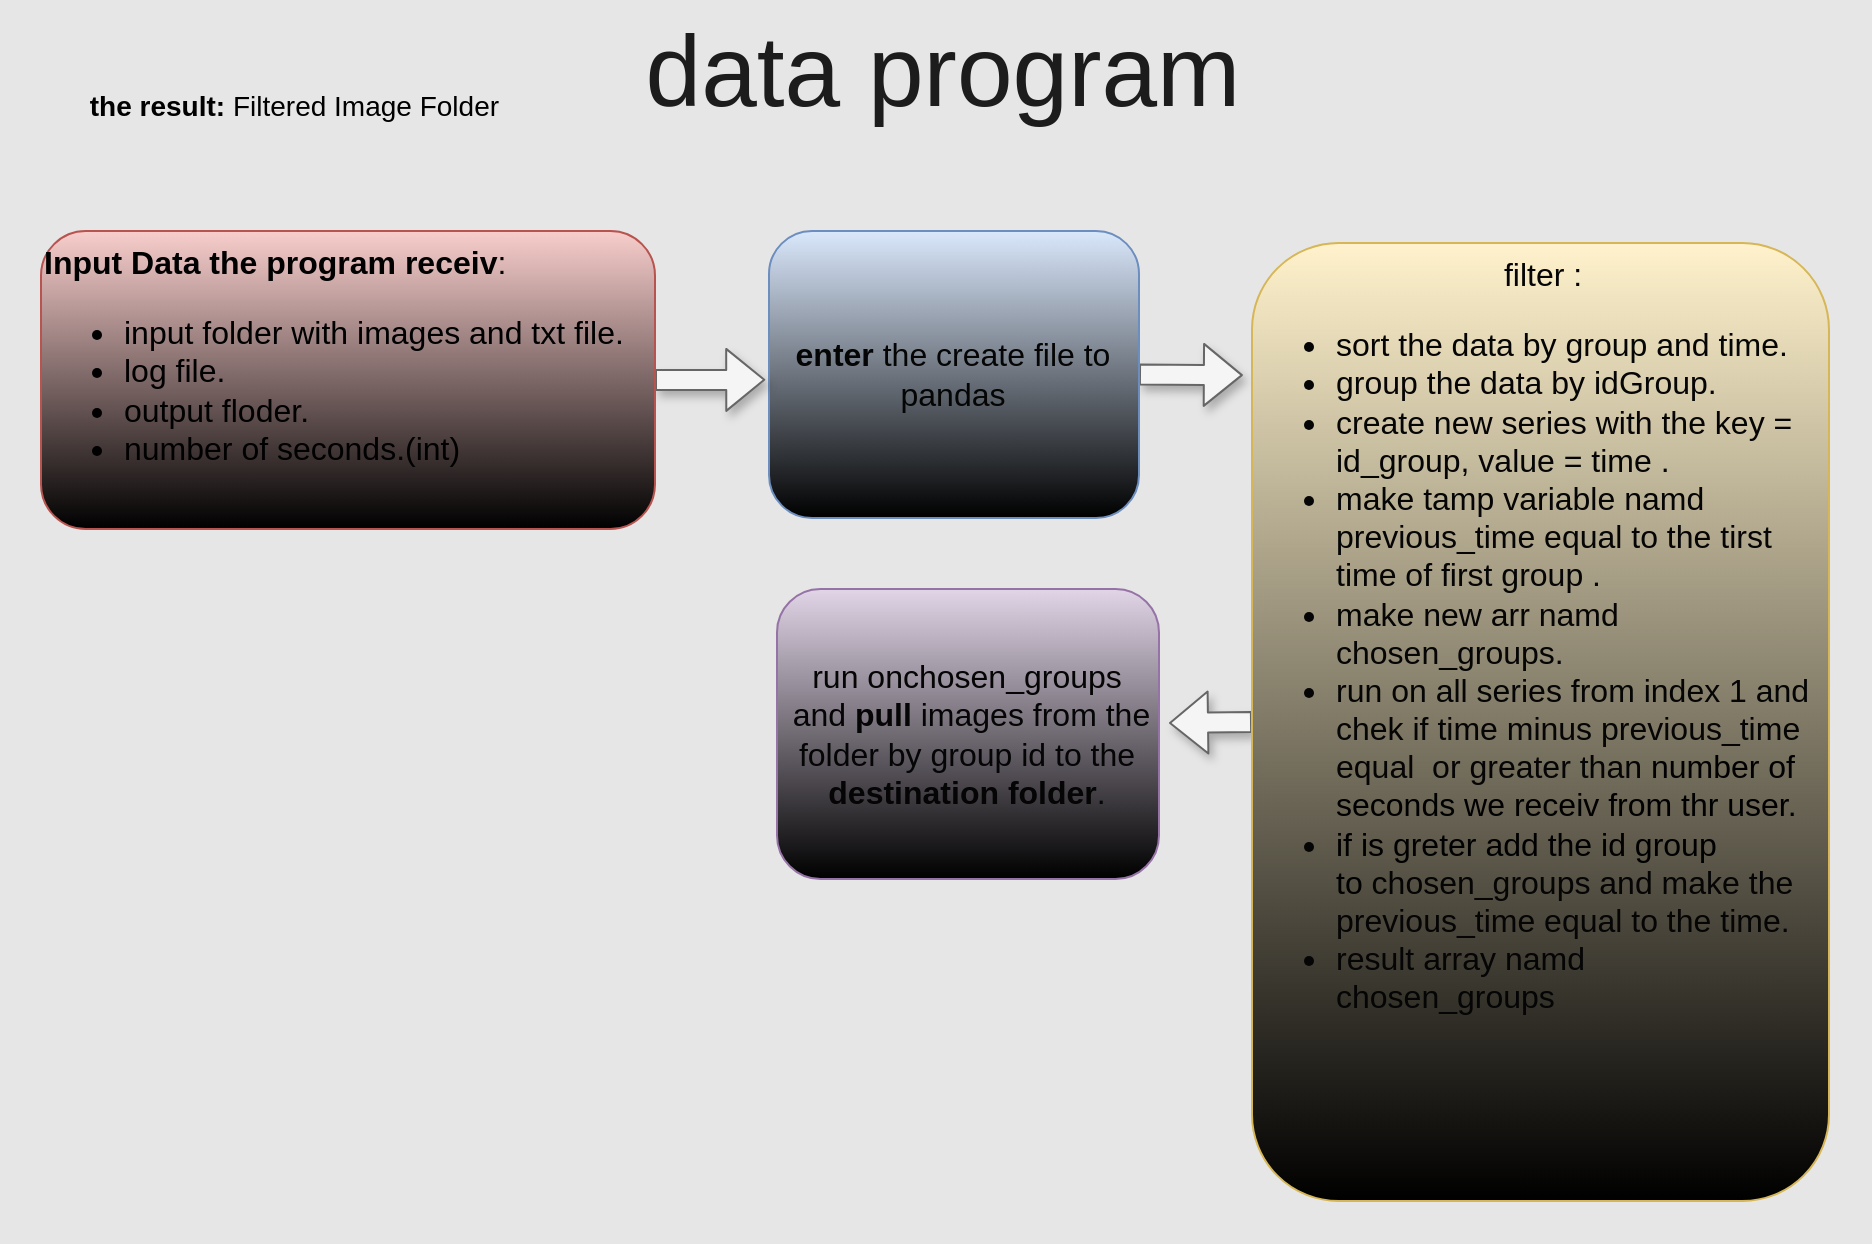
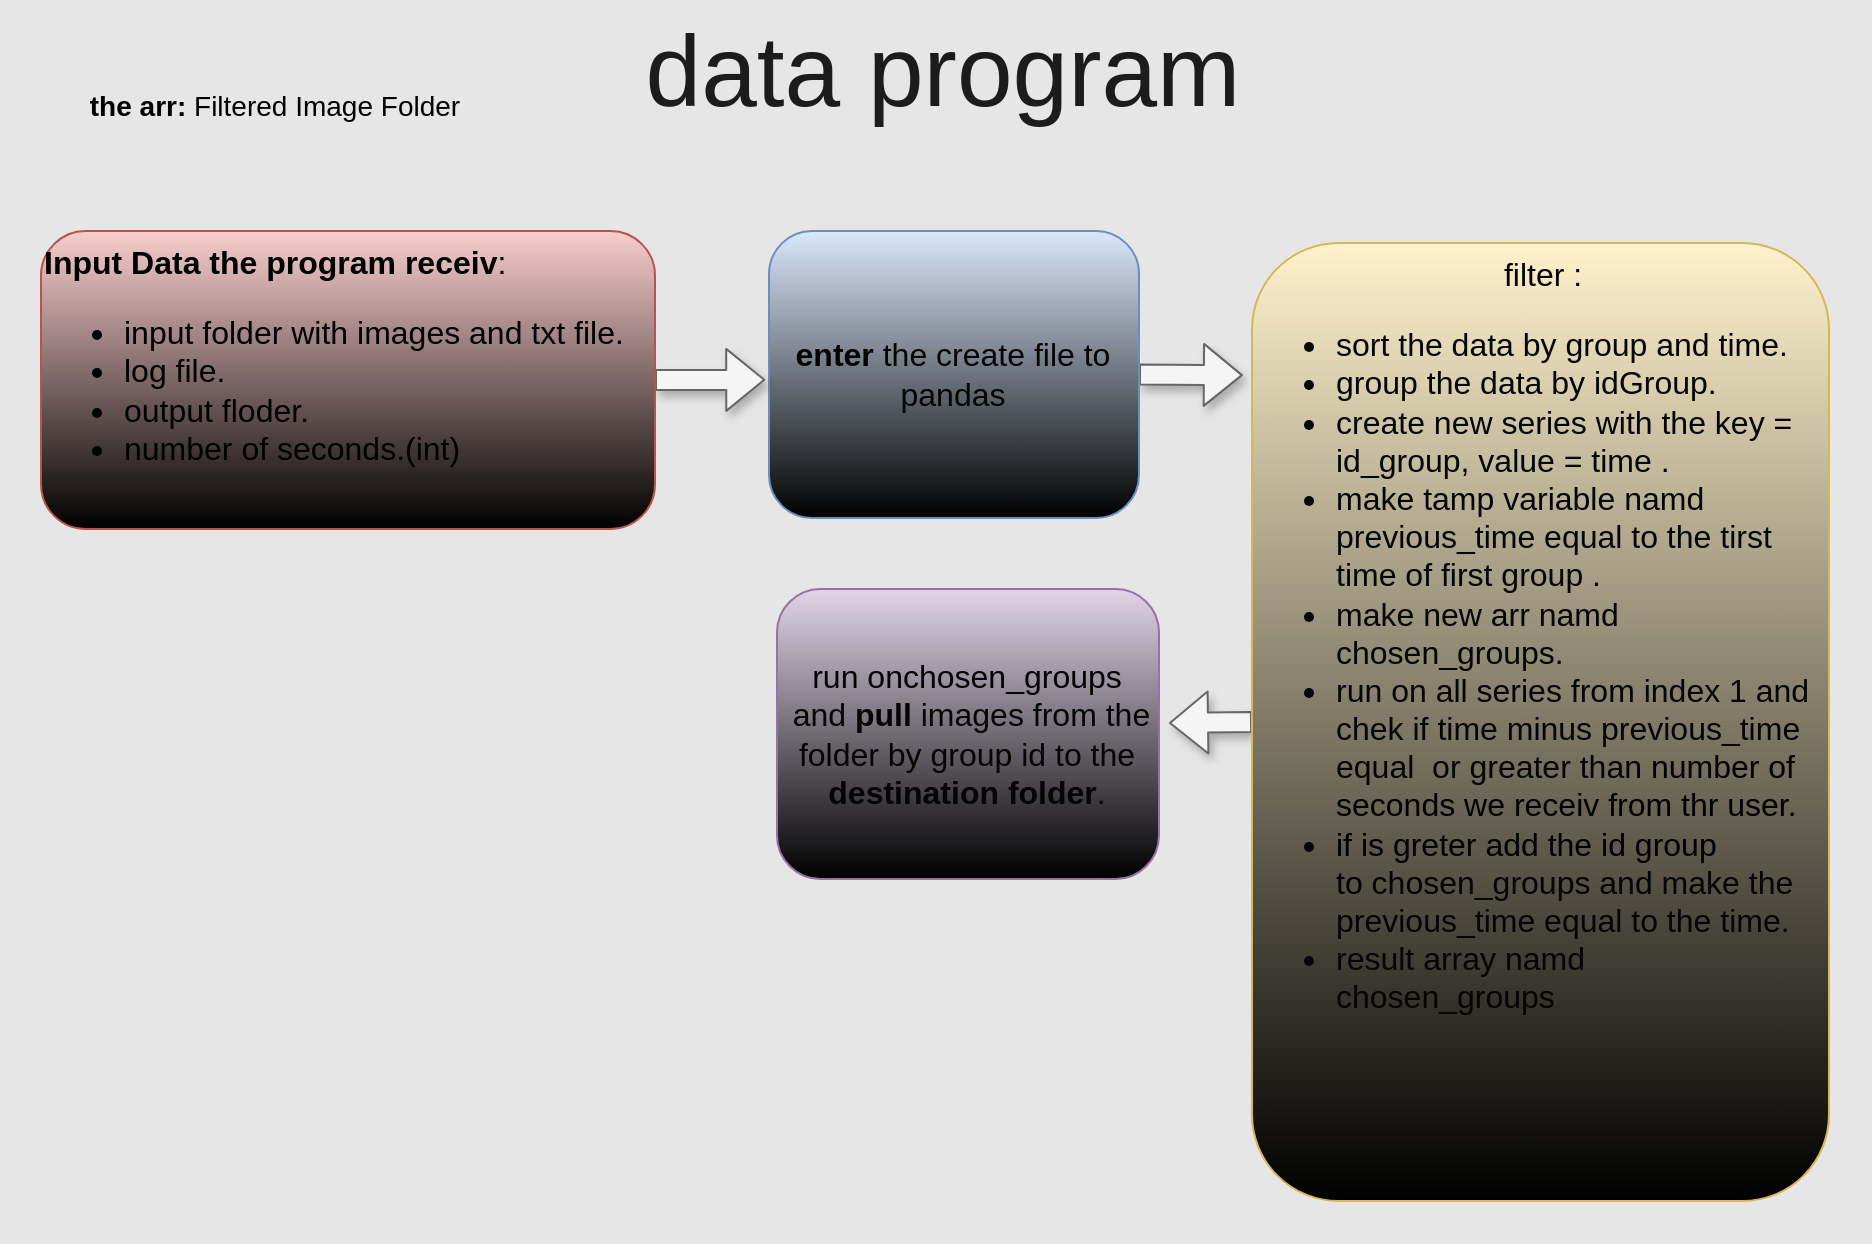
(313, 107) -> (293, 107)
